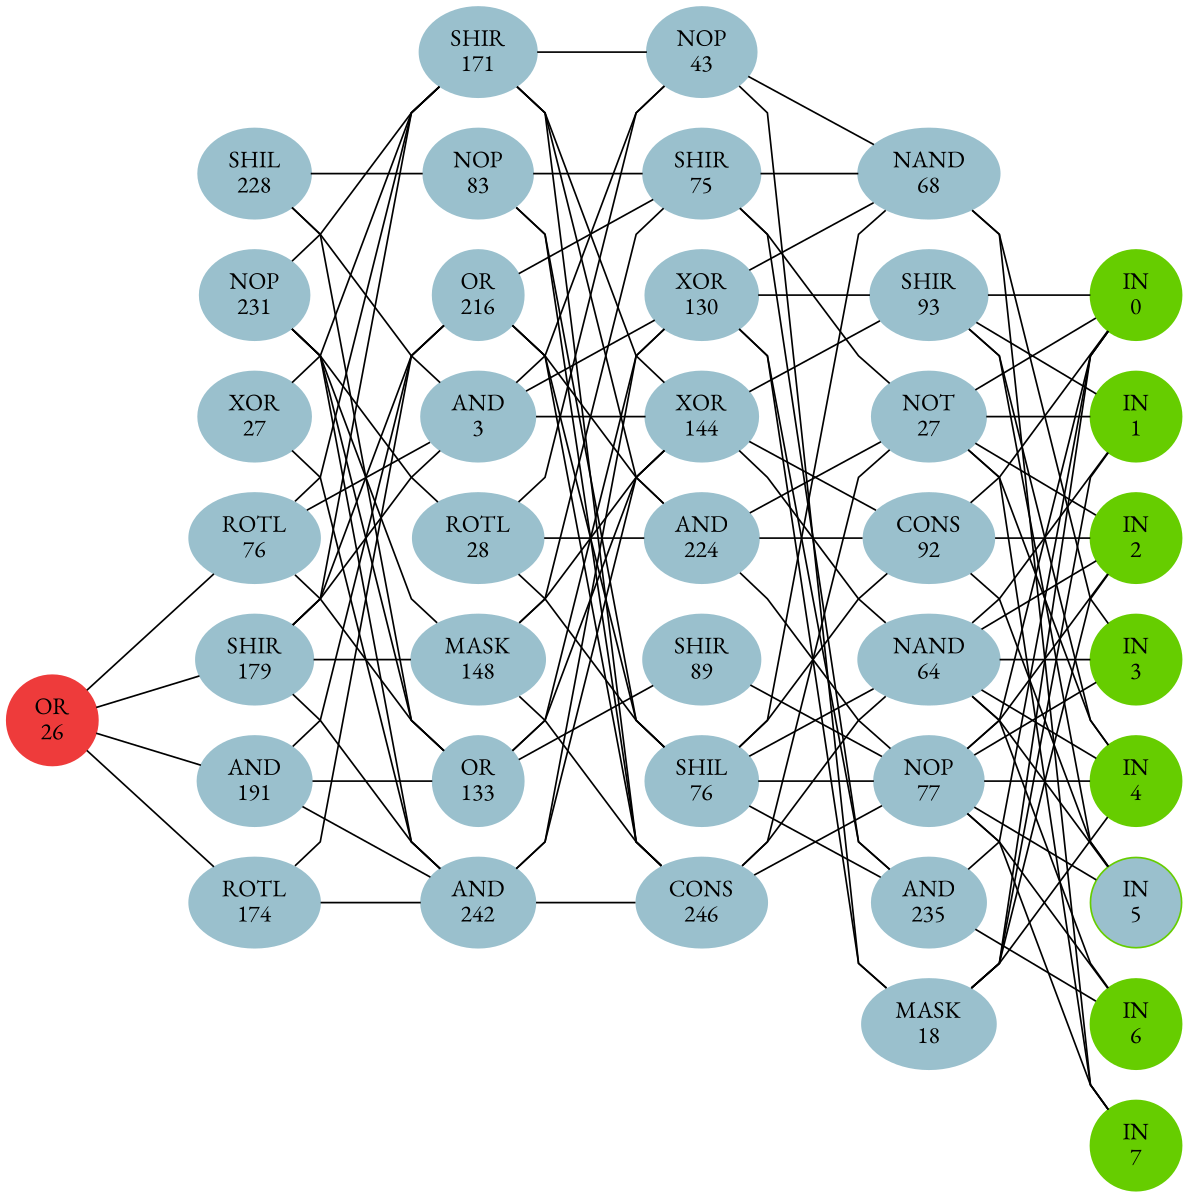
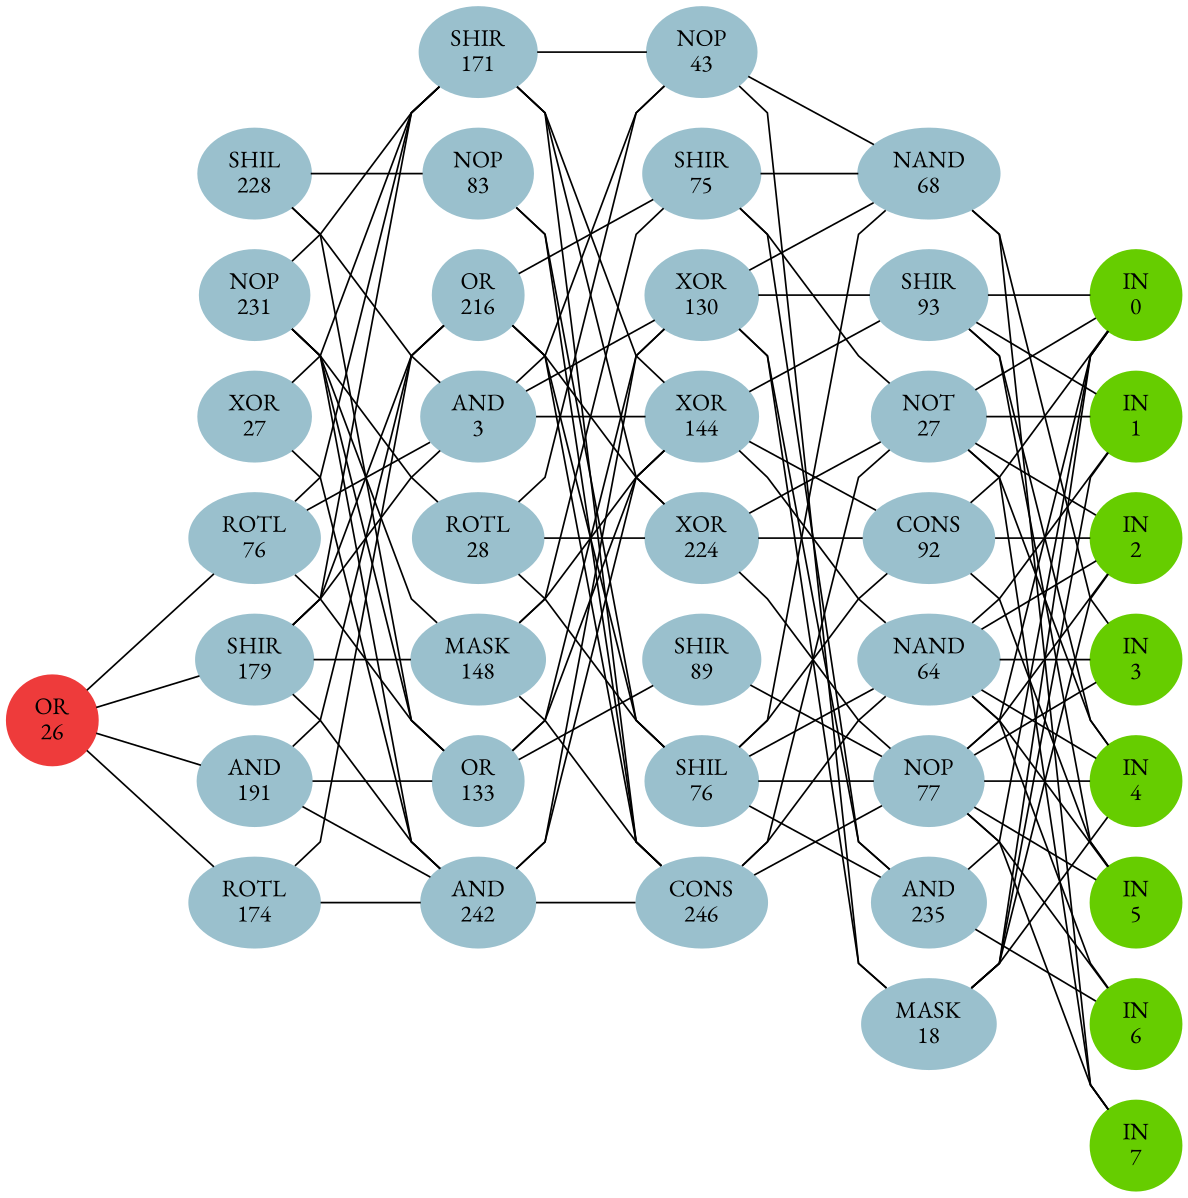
(588, 174) -> none
(702, 538) -> (702, 538)
(1136, 903) -> (1136, 903)
